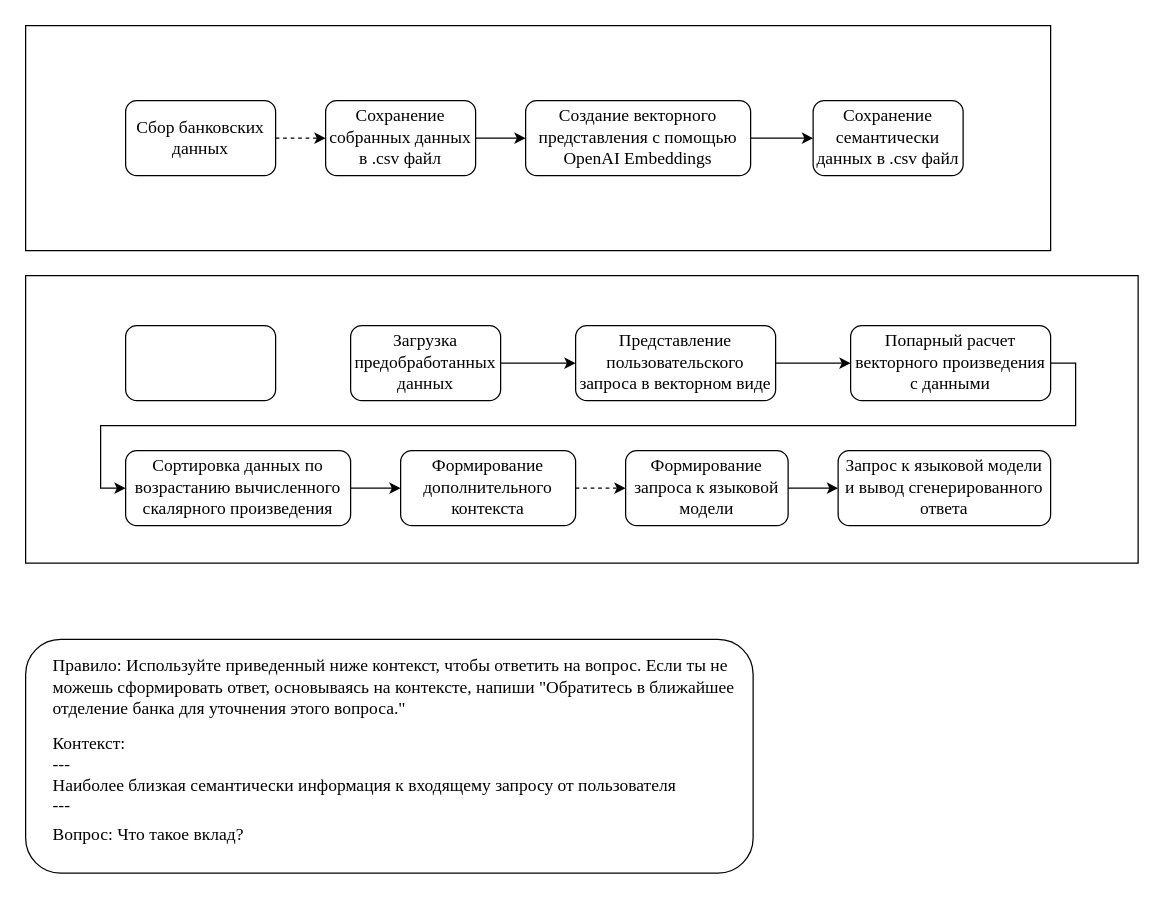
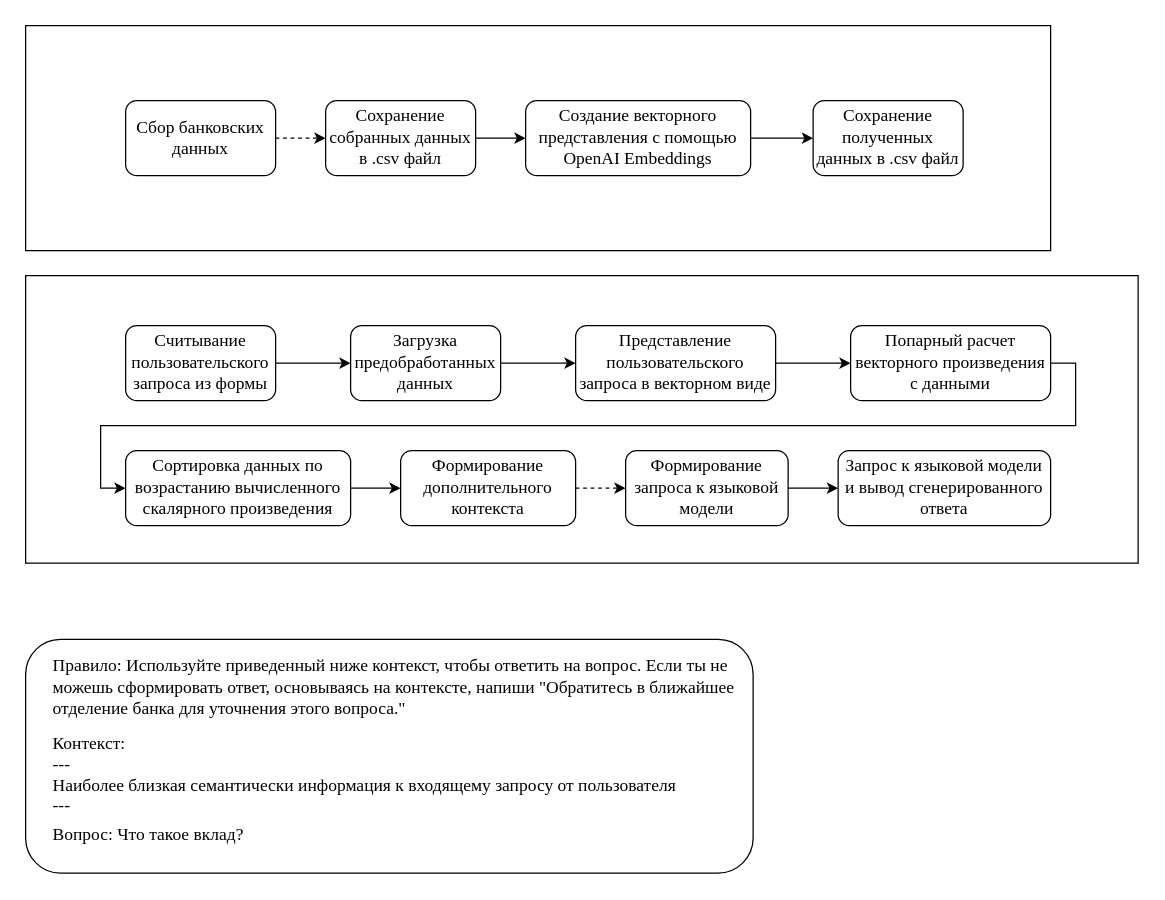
(888, 138) -> (888, 138)
none -> (201, 363)
none -> (309, 363)
